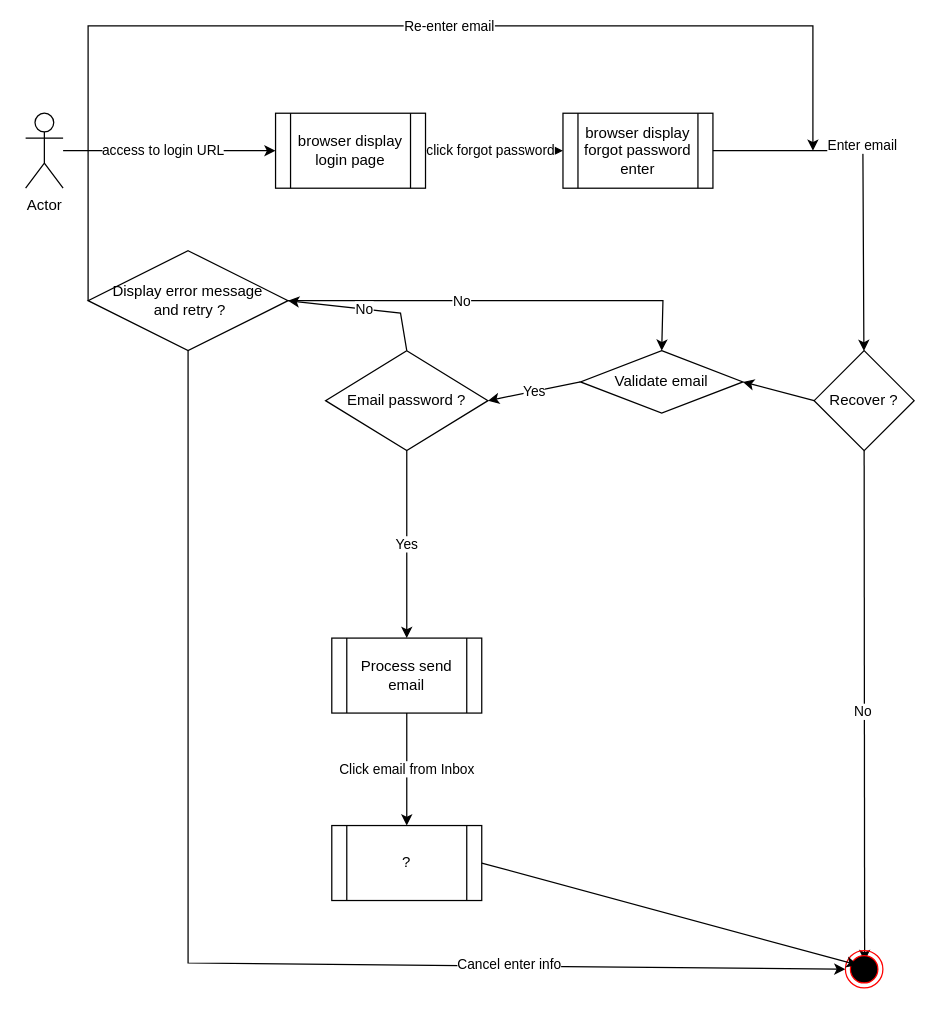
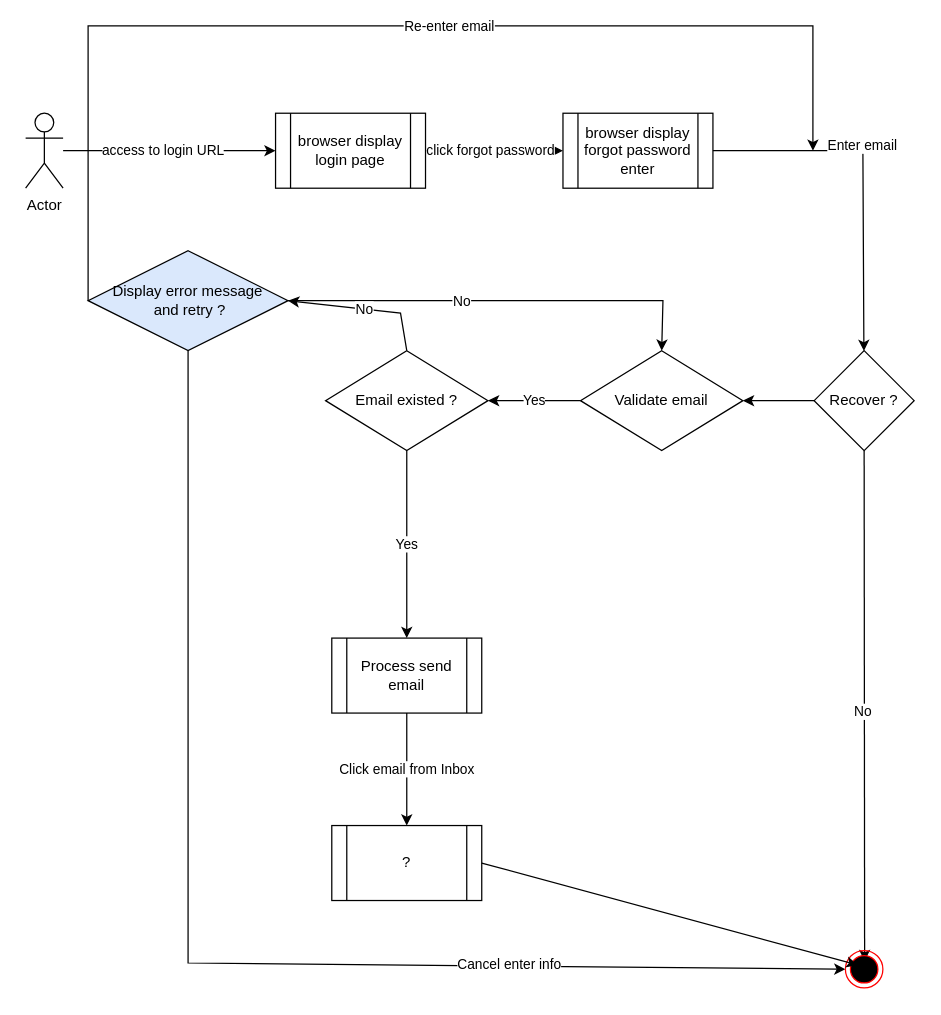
(188, 301) -> (188, 301)
(662, 382) -> (662, 401)
(407, 401) -> (407, 401)
